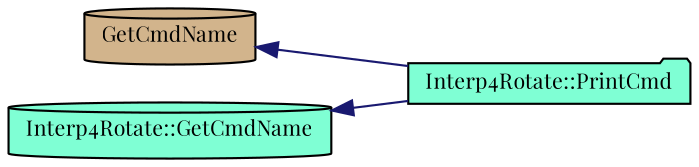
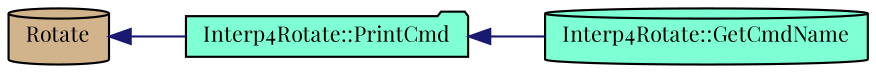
(170, 36) -> (59, 36)
(381, 104) -> (518, 36)
